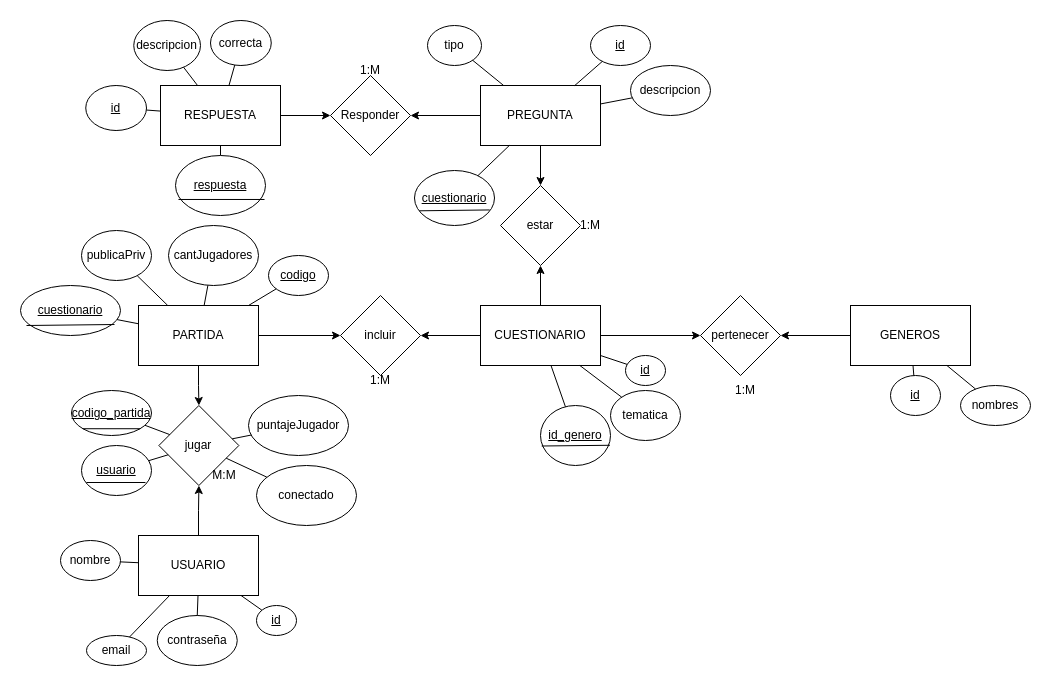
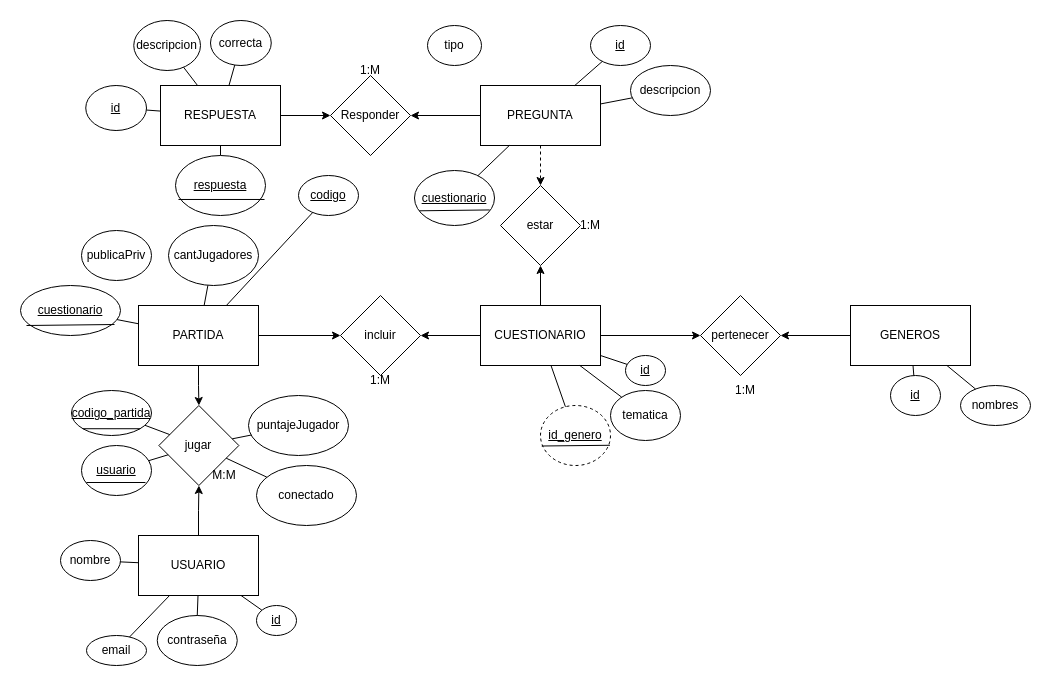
(489, 73) -> none
(541, 161) -> (541, 161)
(299, 276) -> (329, 196)
(152, 291) -> none
(576, 436) -> (576, 436)
